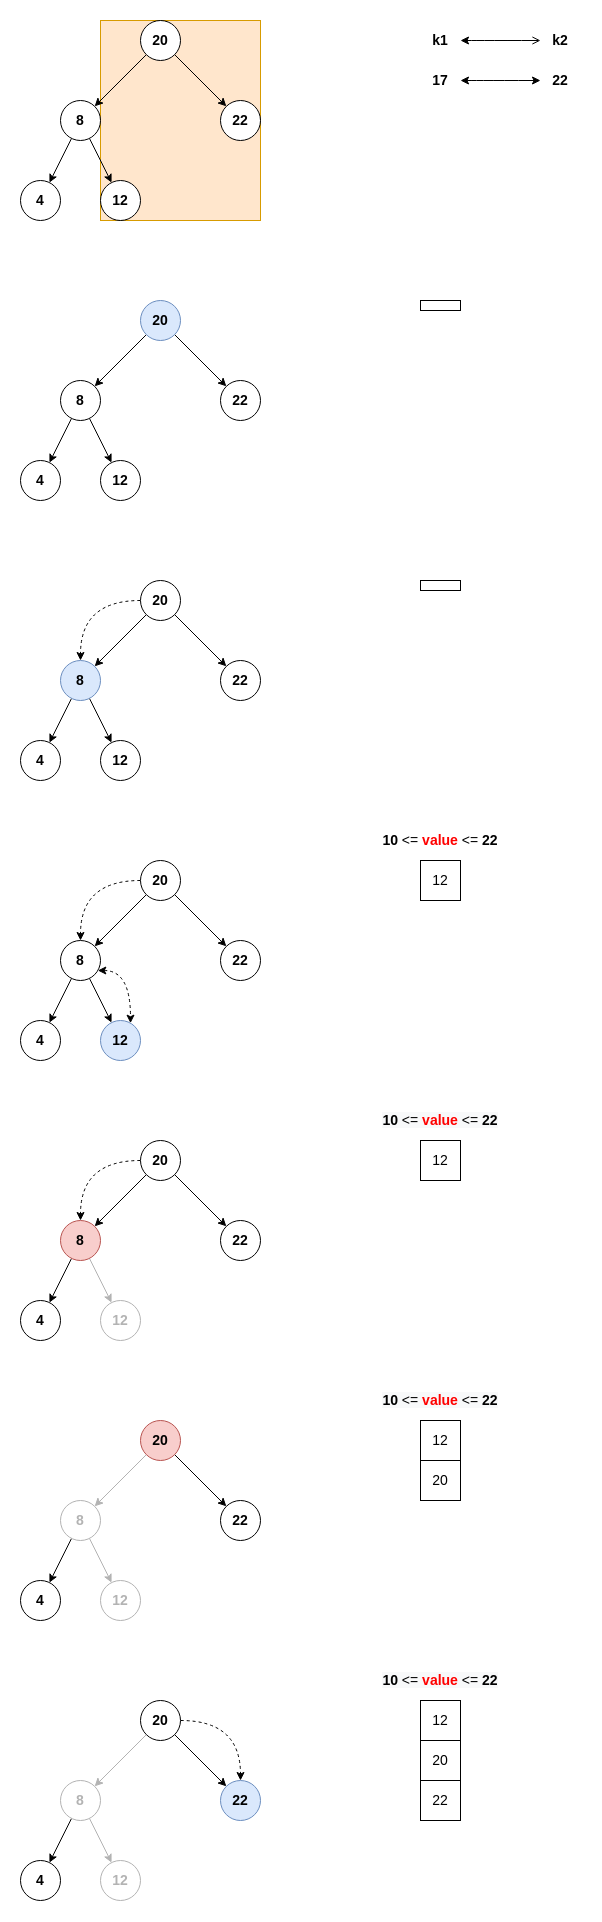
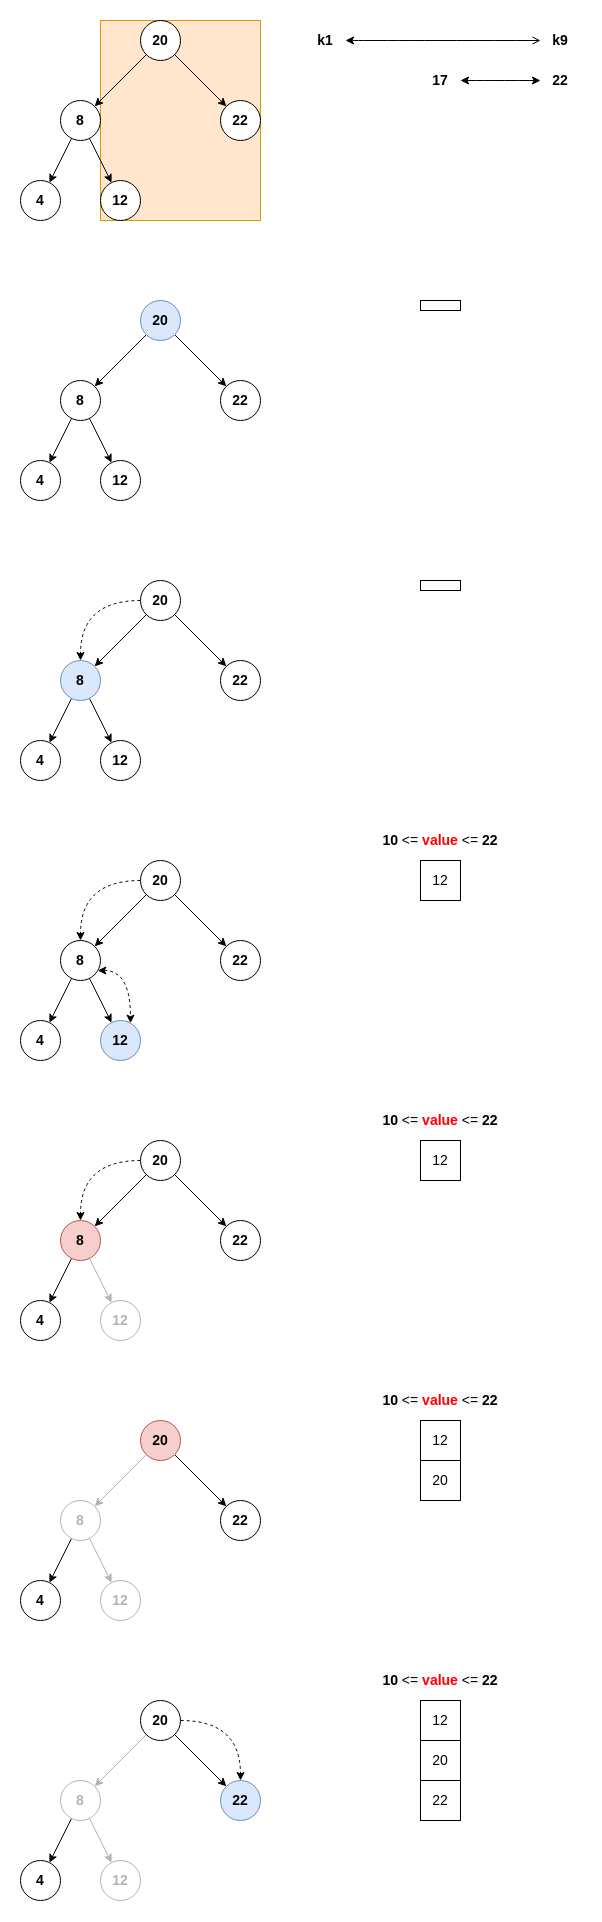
(441, 41) -> (326, 41)
(561, 41) -> (561, 41)
